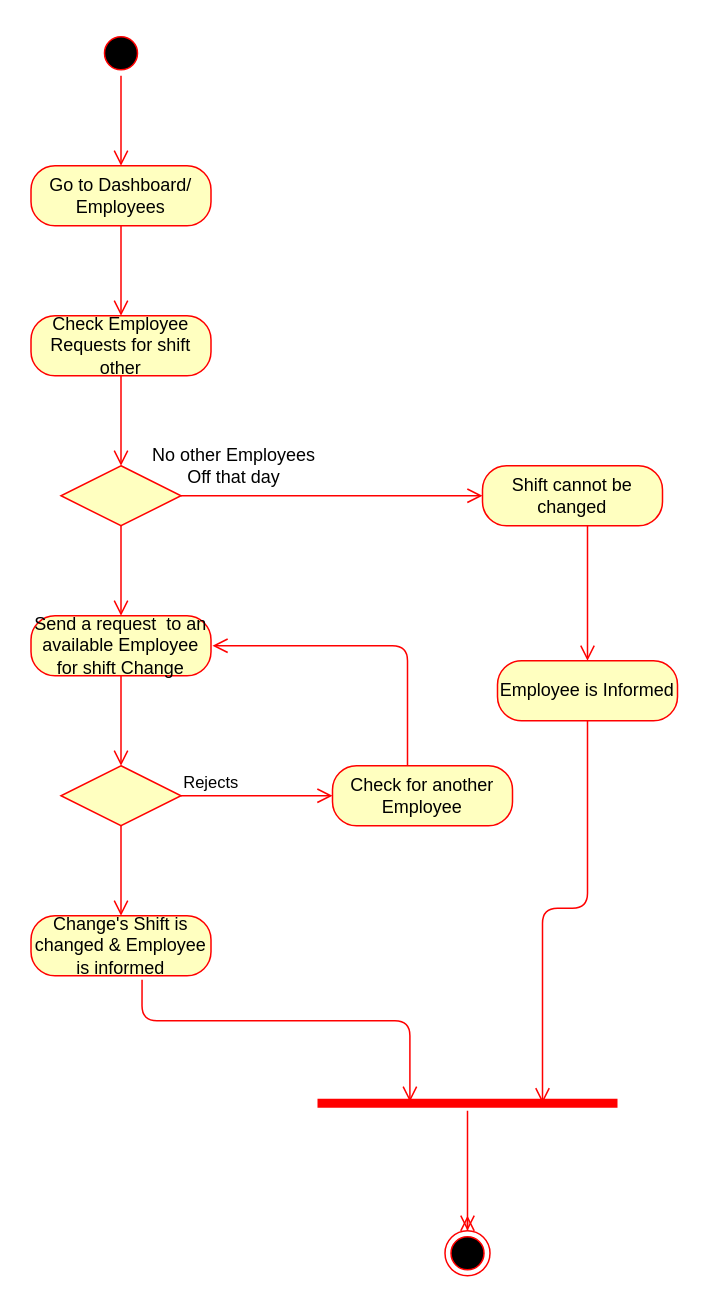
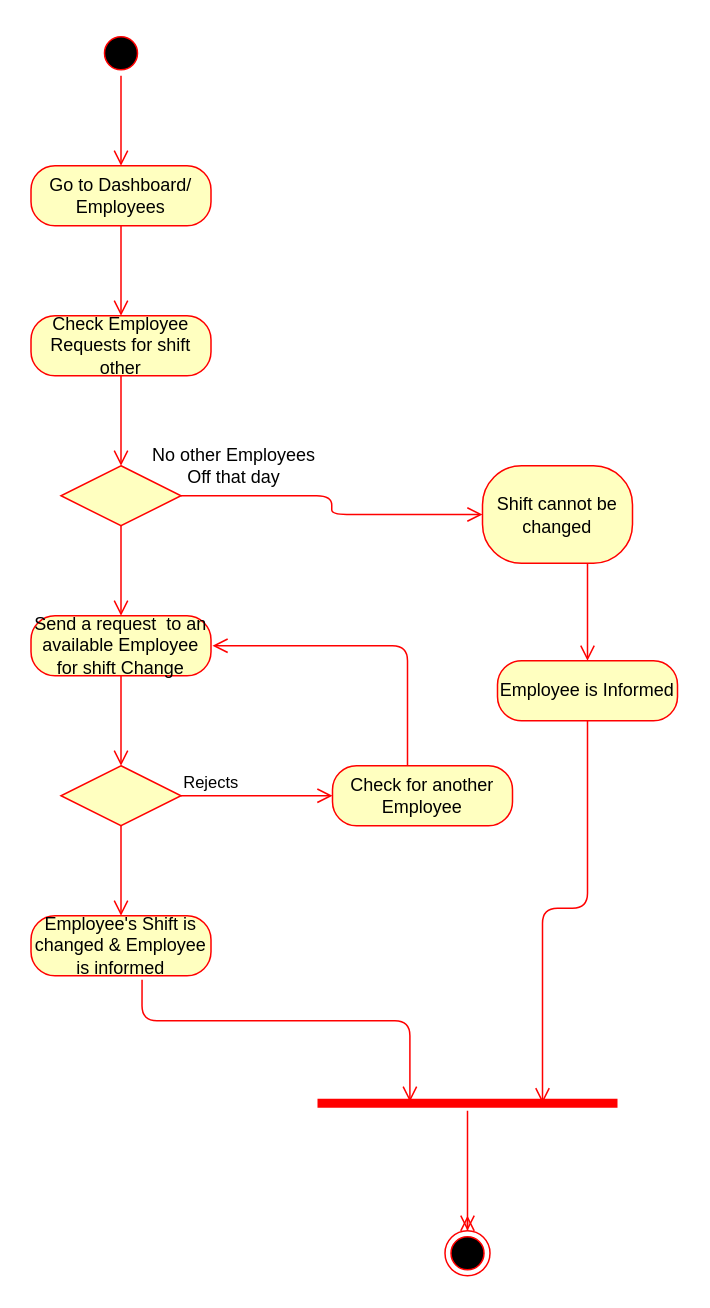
(572, 496) -> (557, 515)
(121, 946) -> (121, 946)
